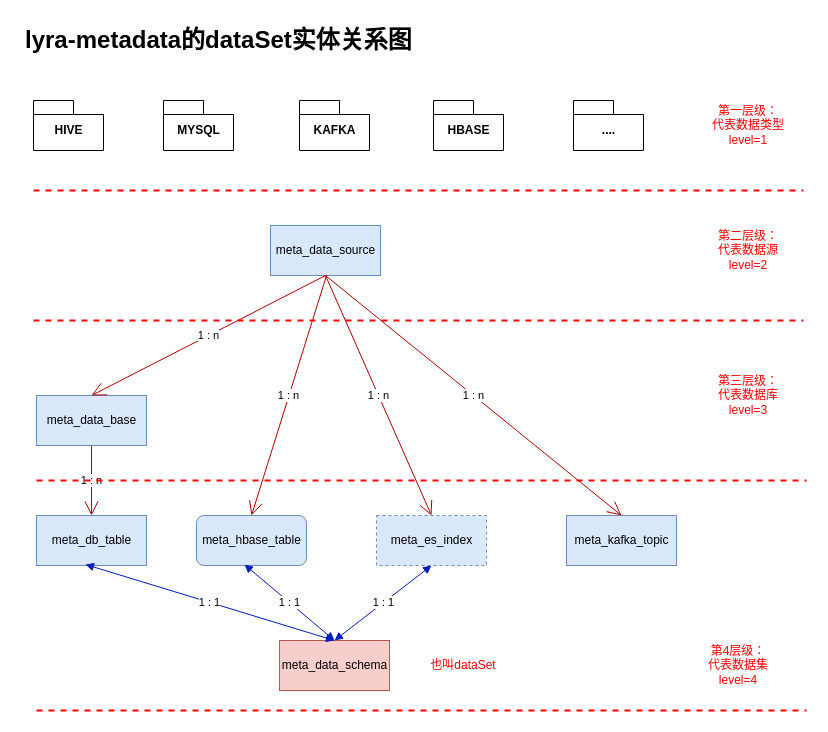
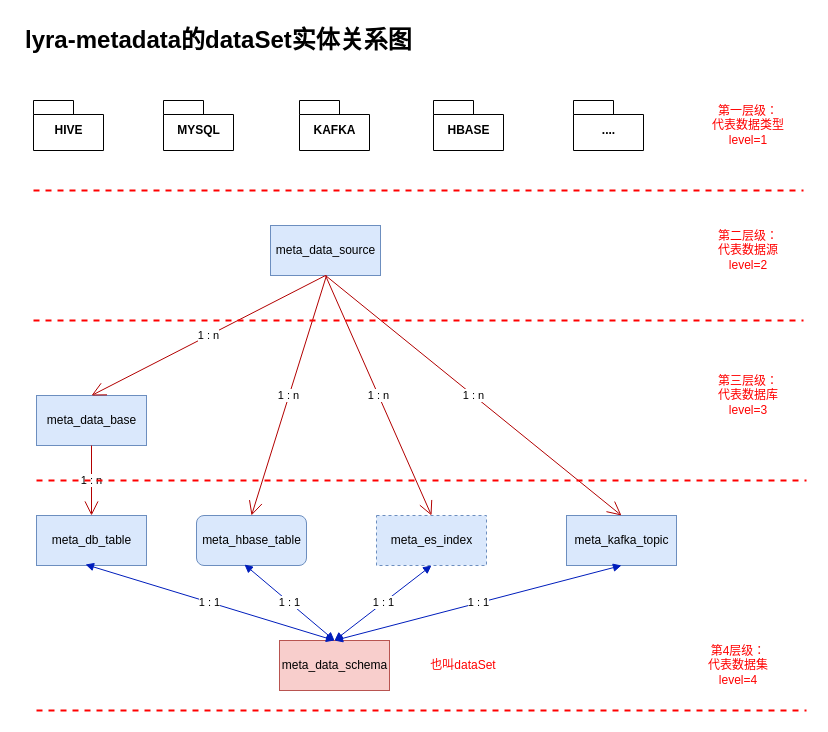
none -> (478, 603)
